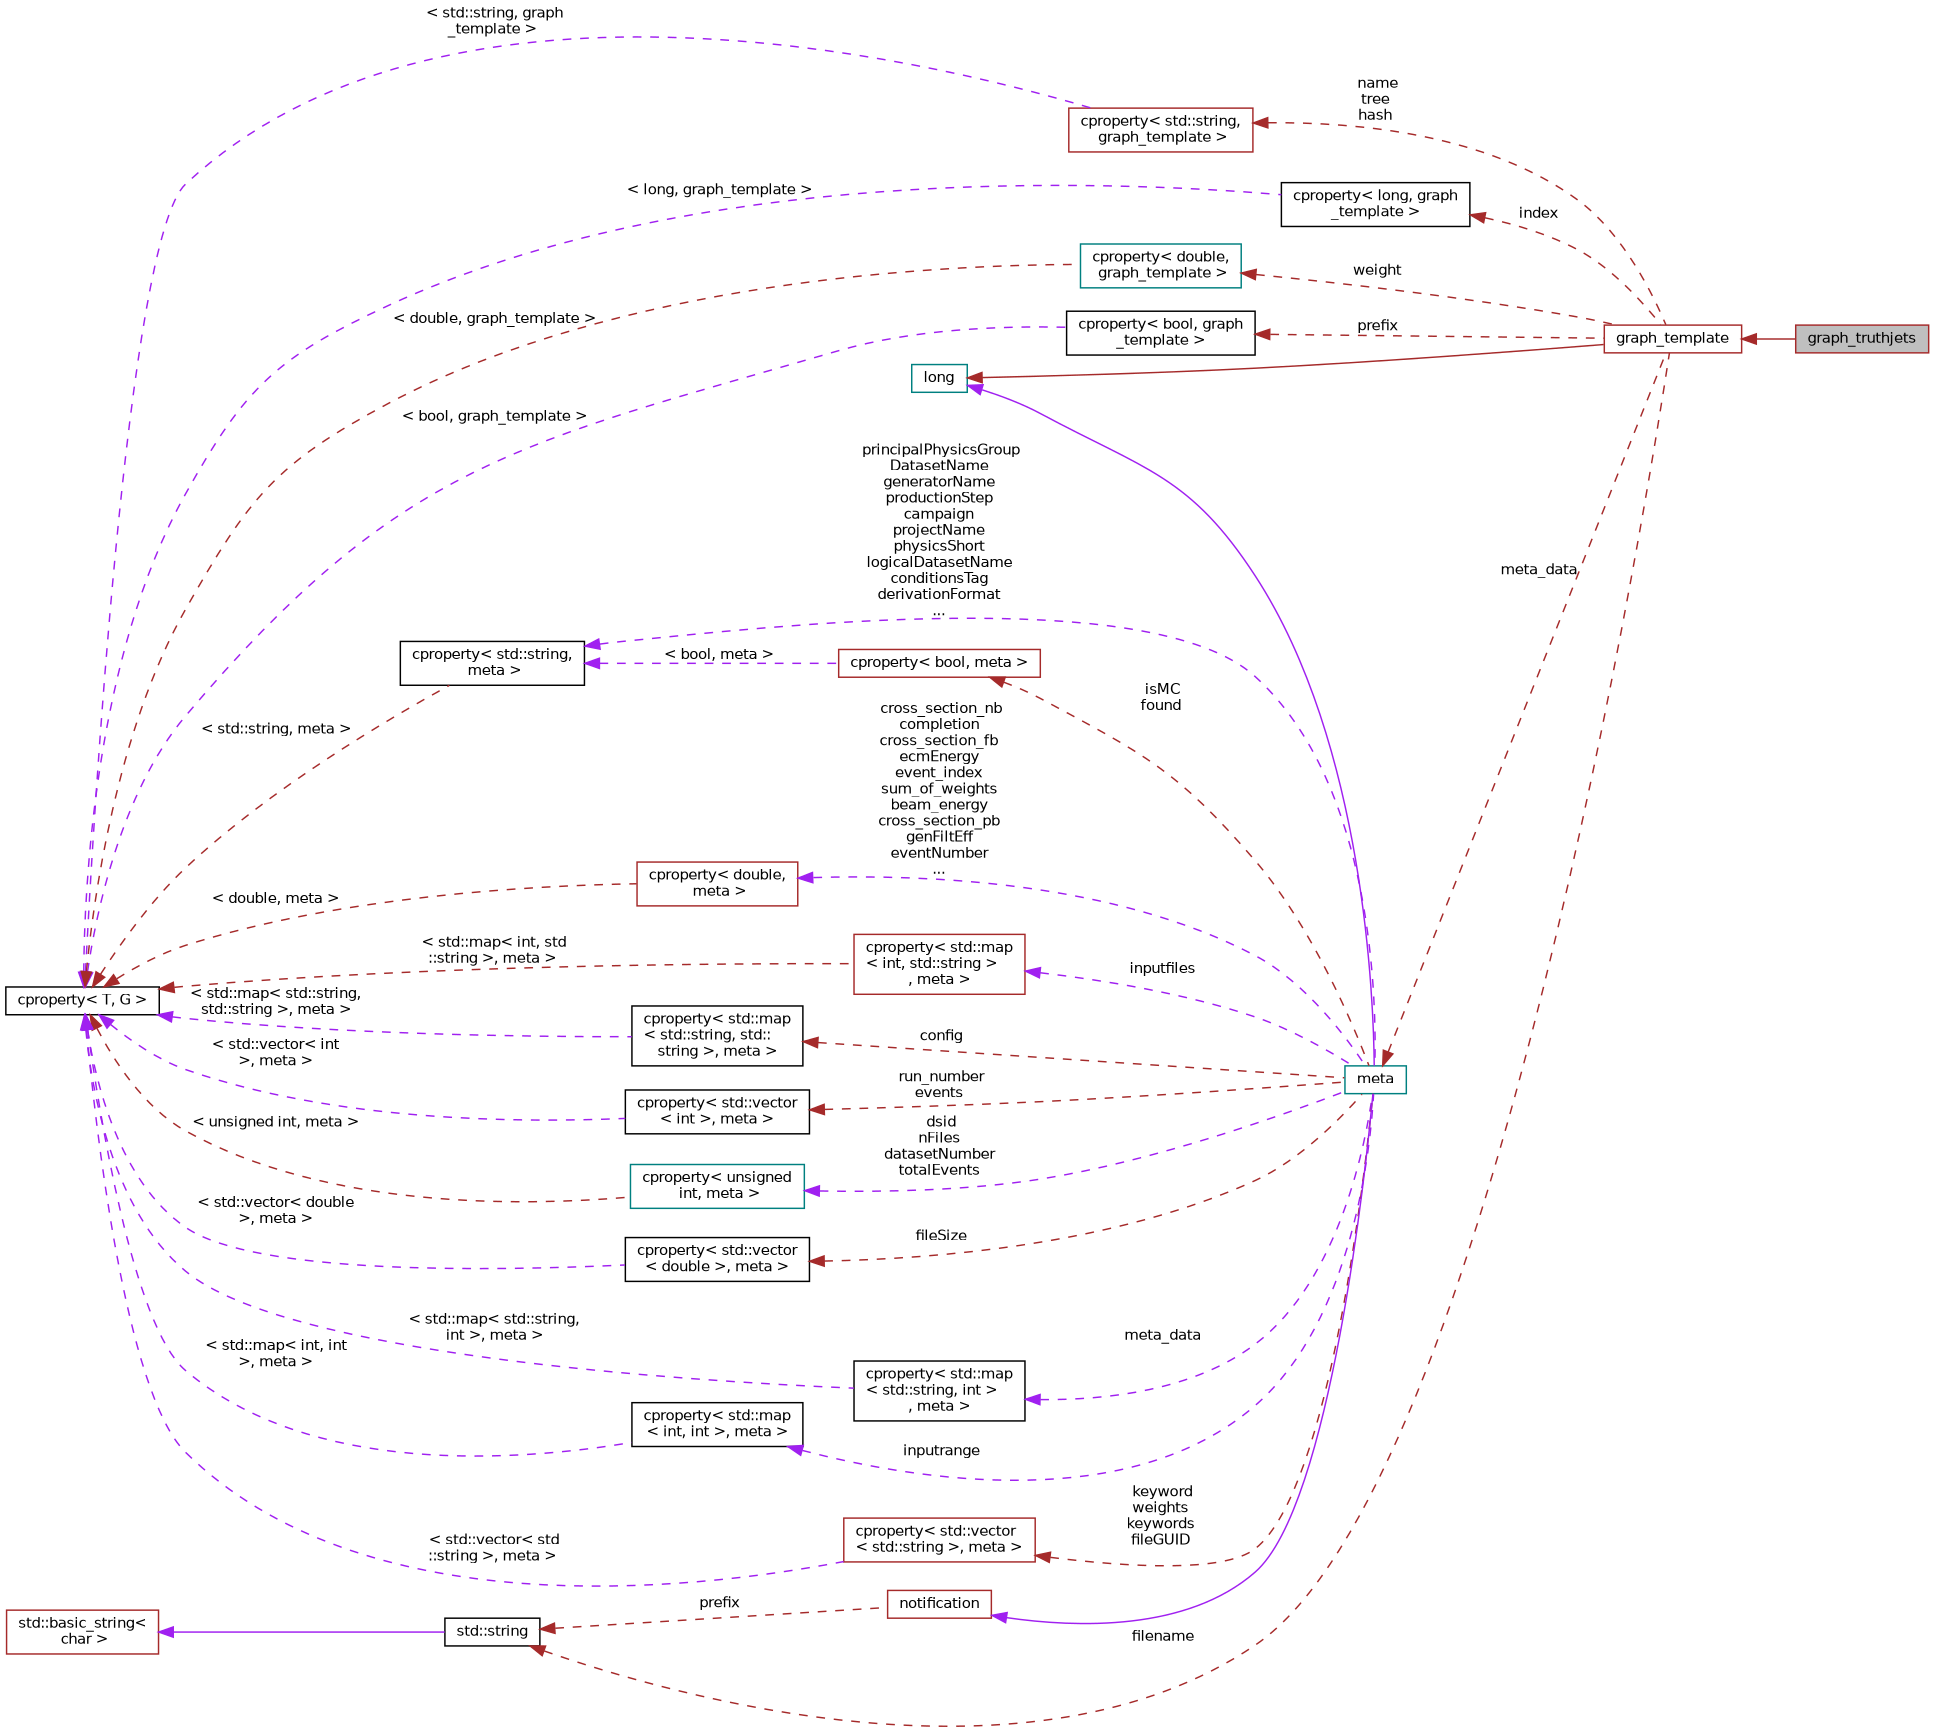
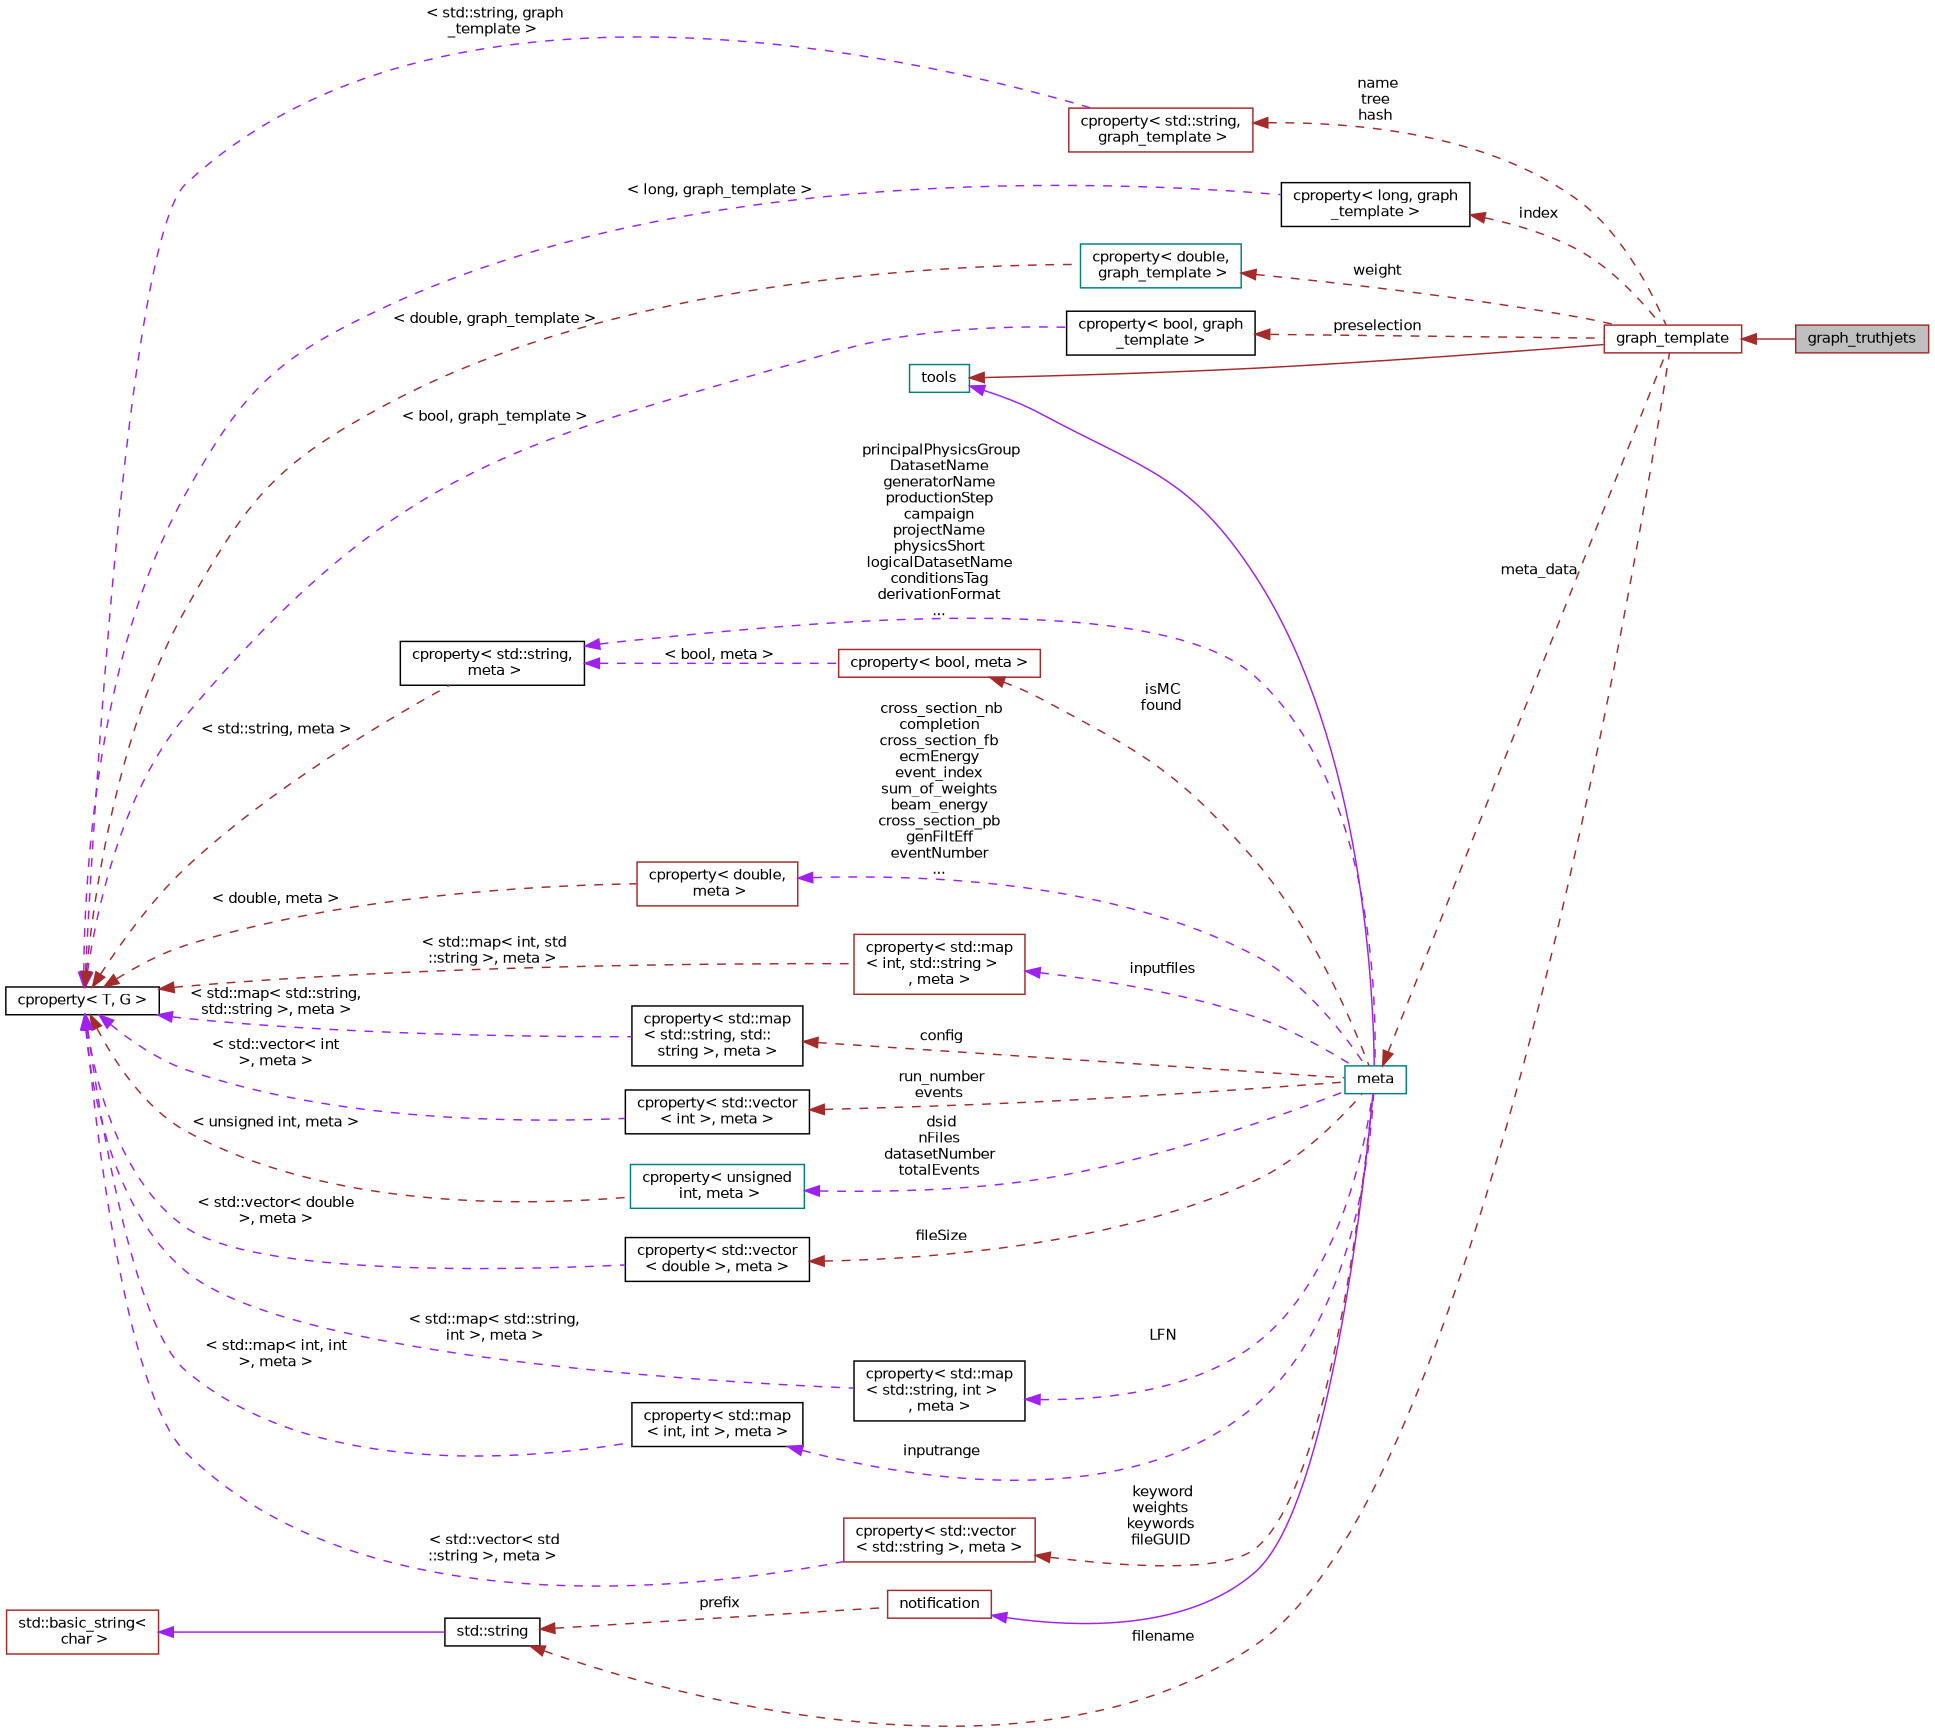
(1376, 326) -> (1376, 326)
(939, 378) -> (939, 378)
(1161, 1336) -> (1161, 1336)
